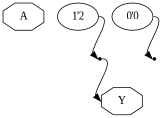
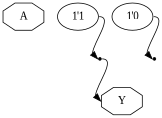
(78, 17) -> (78, 17)
(132, 17) -> (132, 17)
